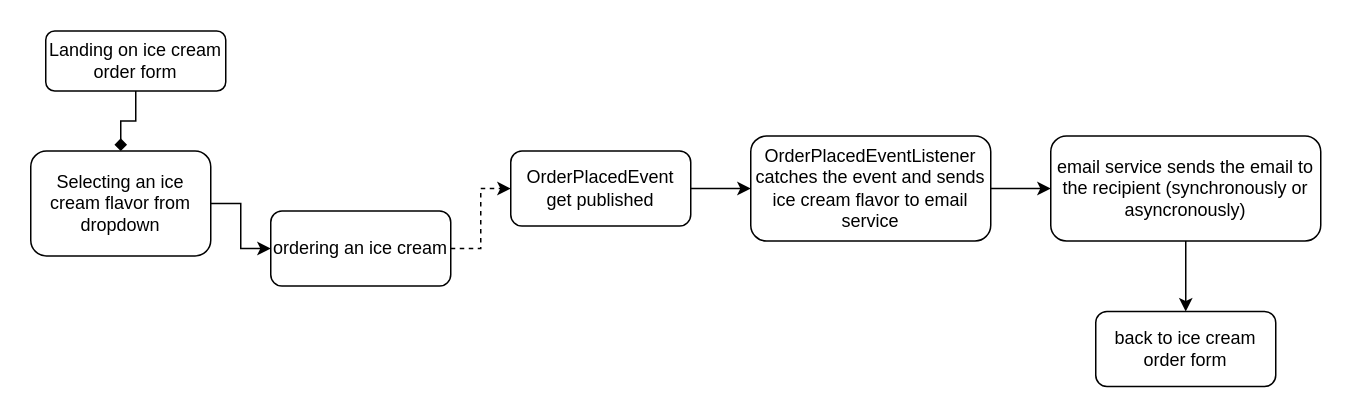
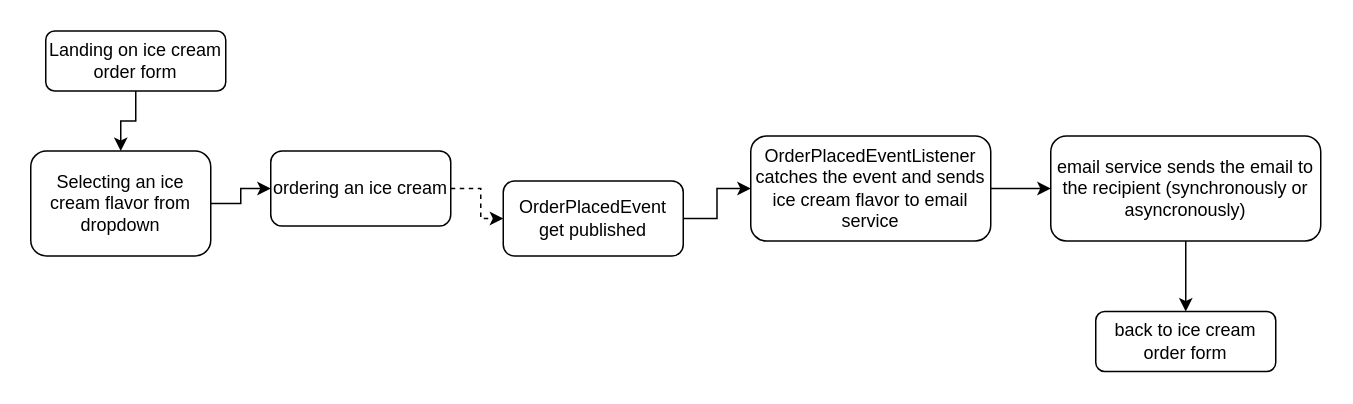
(121, 138) -> (121, 139)
(601, 188) -> (593, 218)
(361, 248) -> (361, 188)
(1186, 349) -> (1186, 341)
